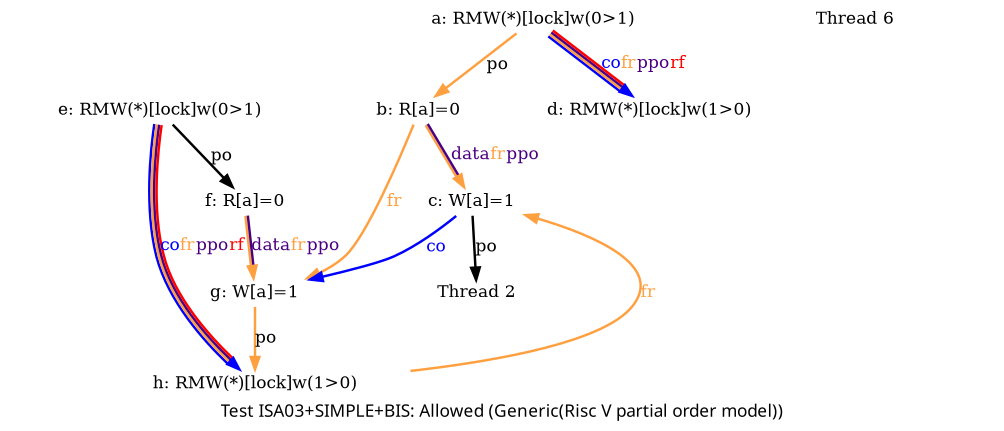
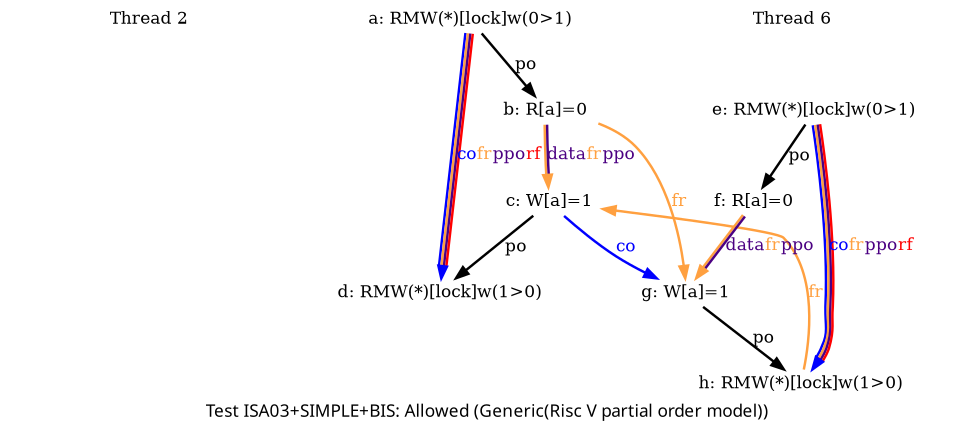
(481, 61) -> (504, 60)
(474, 242) -> (500, 243)
(255, 332) -> (738, 334)
